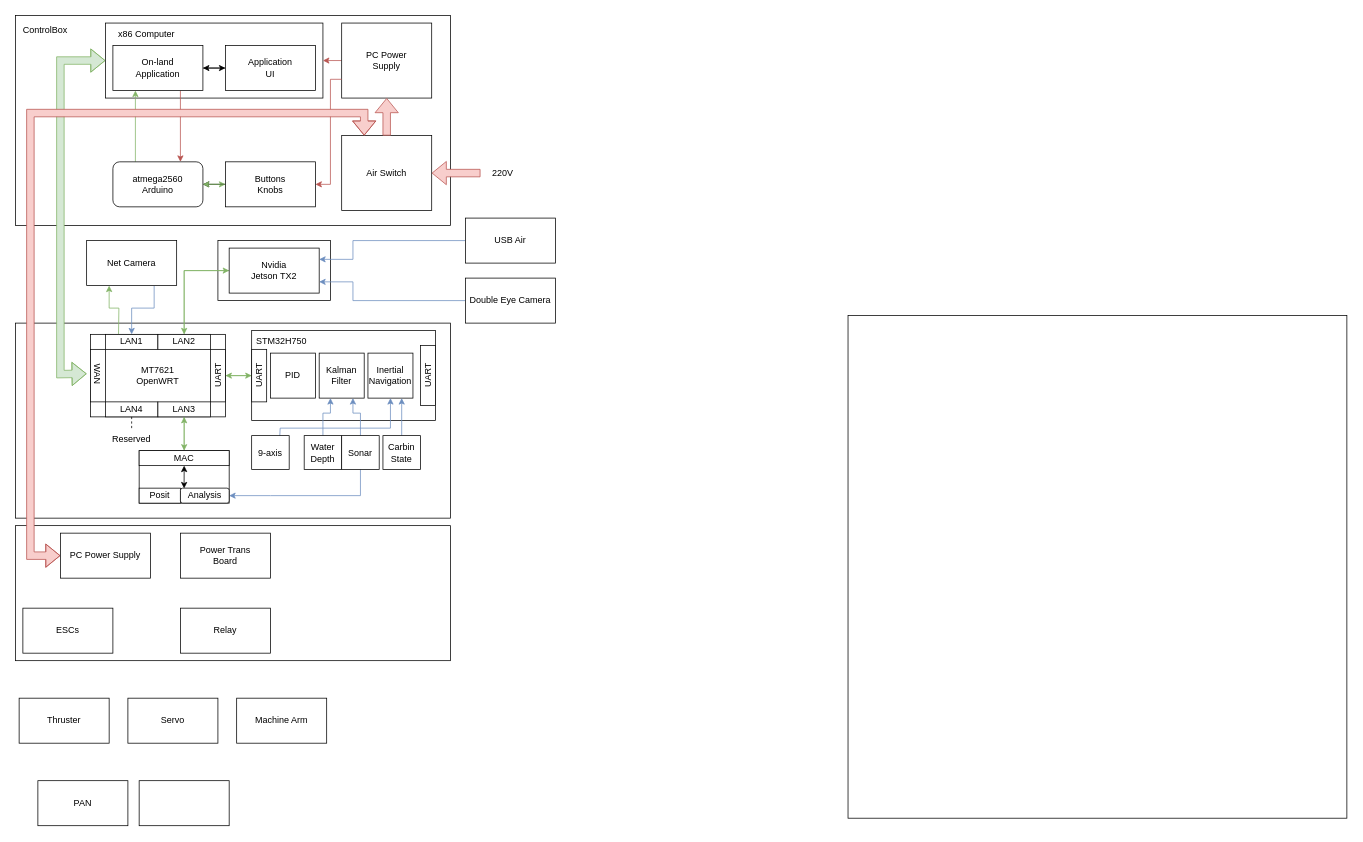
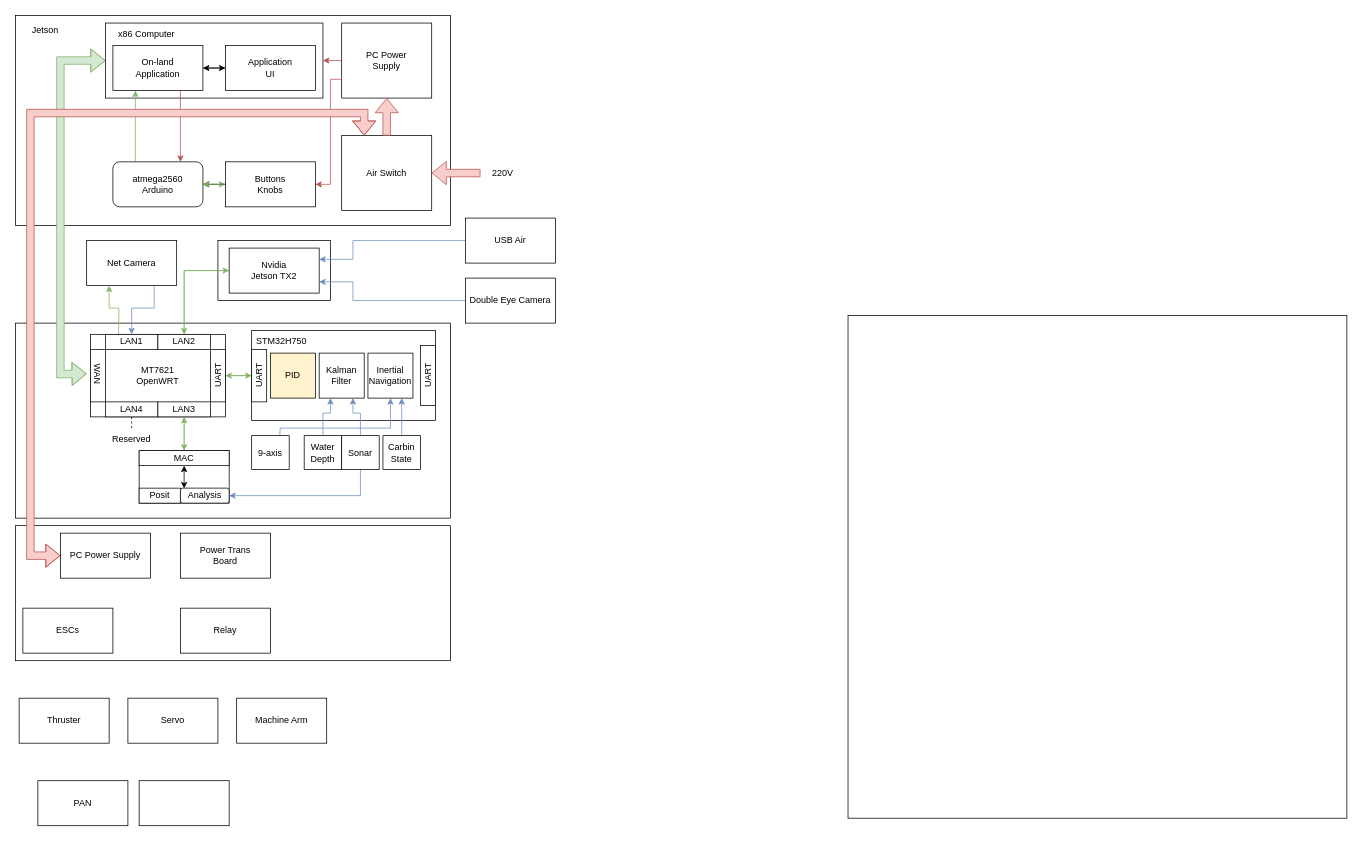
(45, 30) -> (45, 30)
(293, 375) -> (293, 375)
